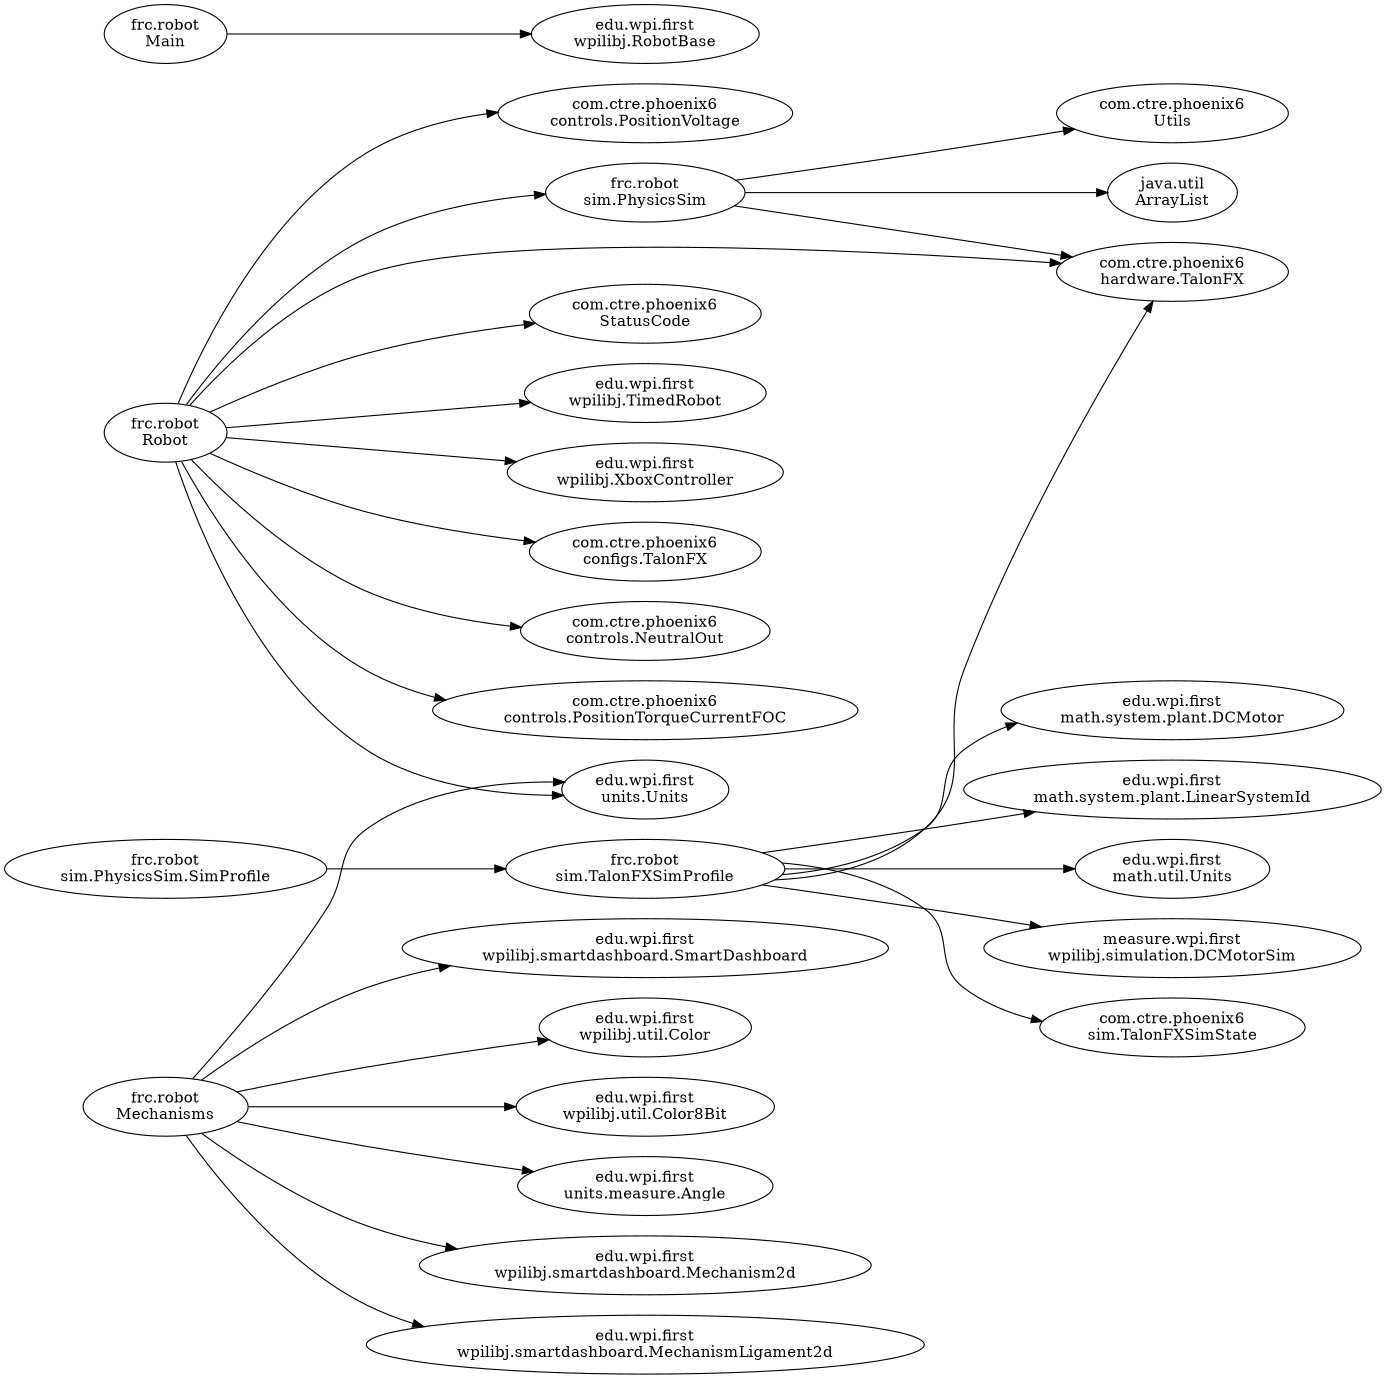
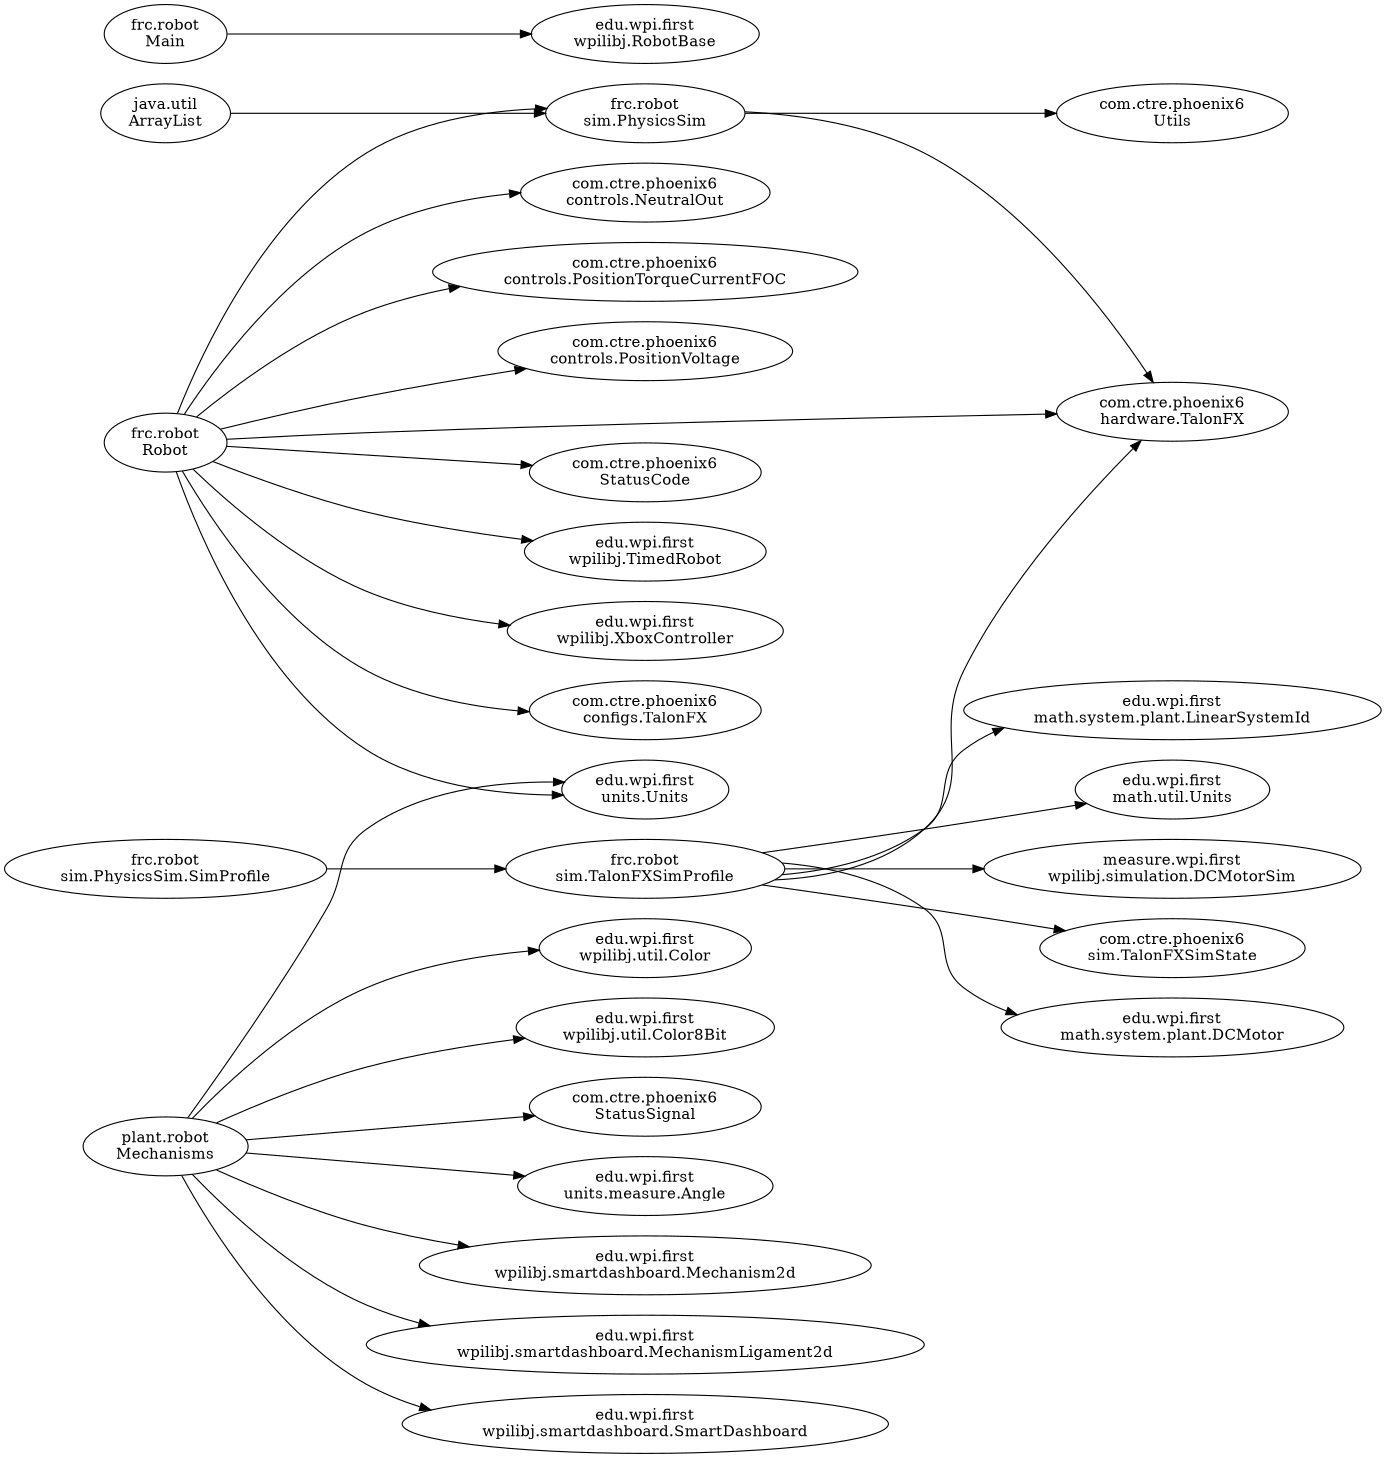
(921, 193) -> (382, 113)
(166, 1107) -> (166, 1146)
none -> (645, 1107)
